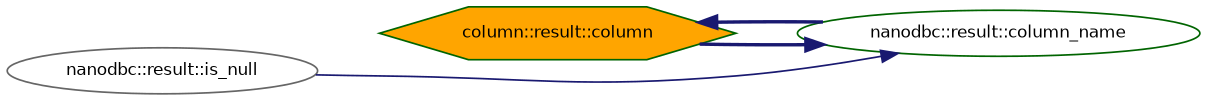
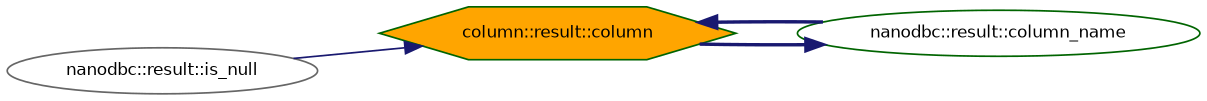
(599, 82) -> (349, 53)
